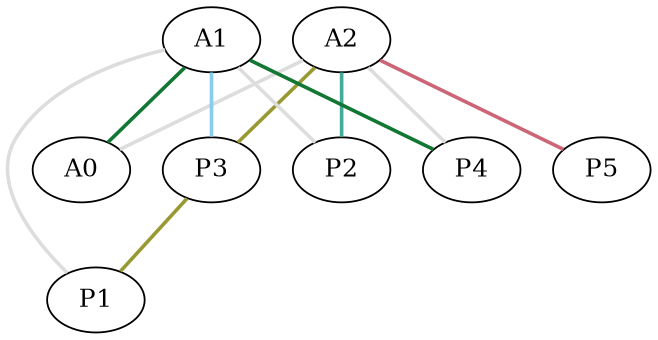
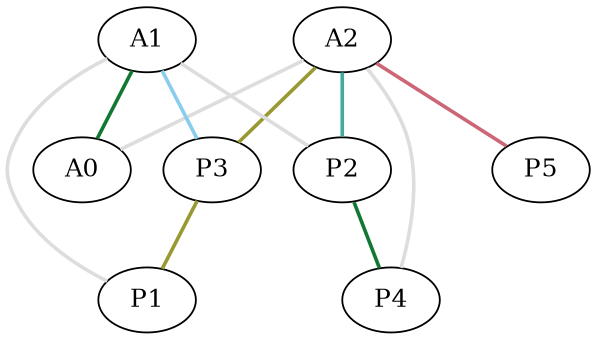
(355, 112) -> (367, 235)
